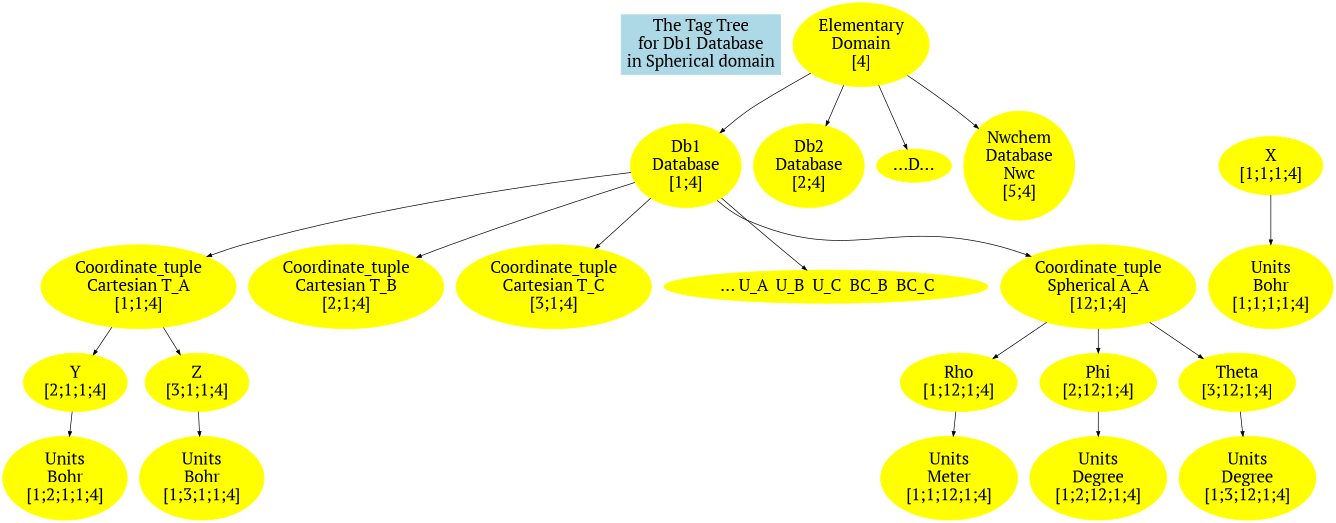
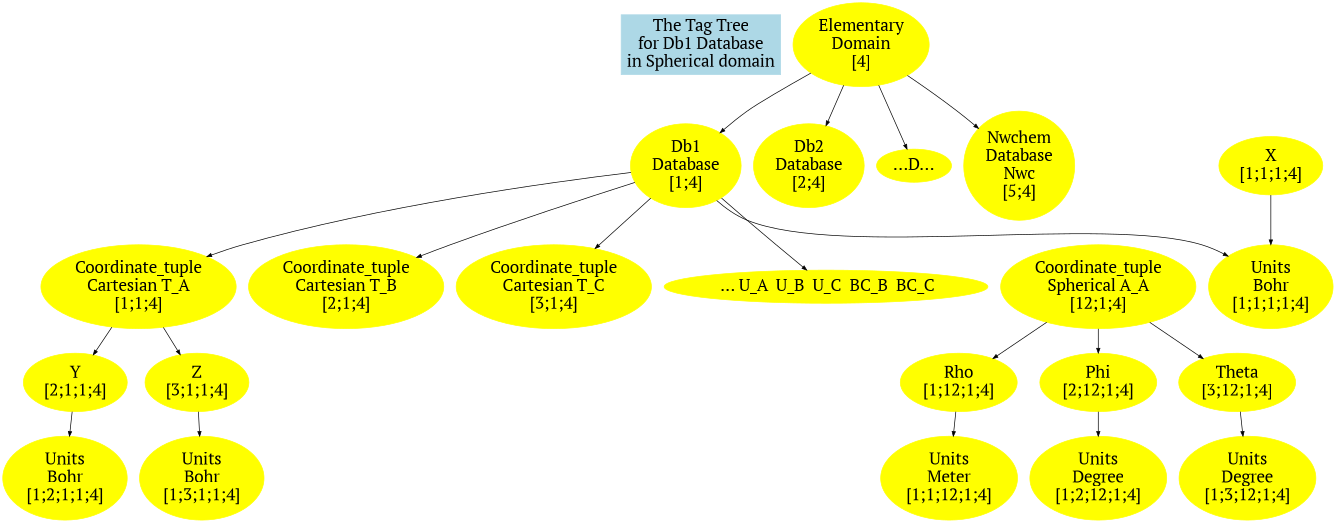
(868, 239) -> (968, 236)
